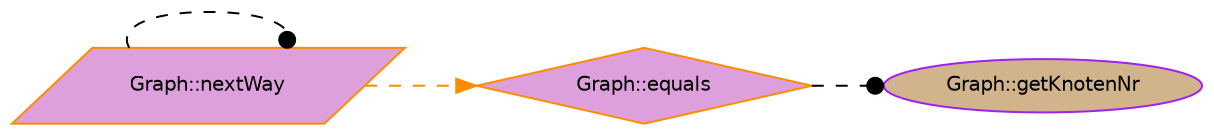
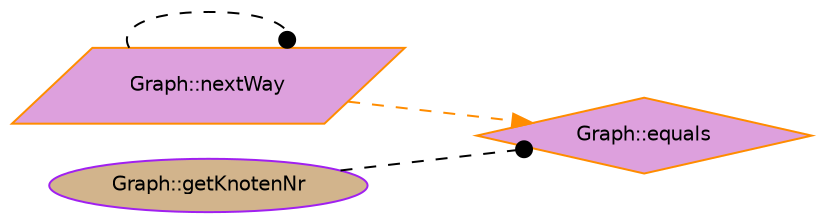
(839, 86) -> (428, 160)
